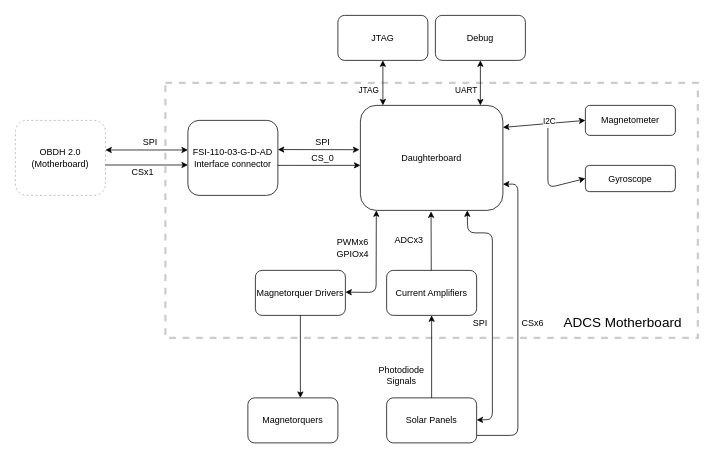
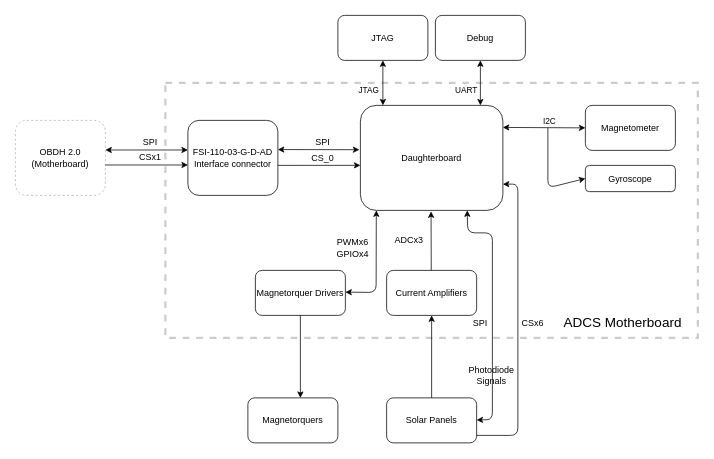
(630, 120) -> (630, 128)
(143, 172) -> (150, 157)
(402, 375) -> (492, 375)
